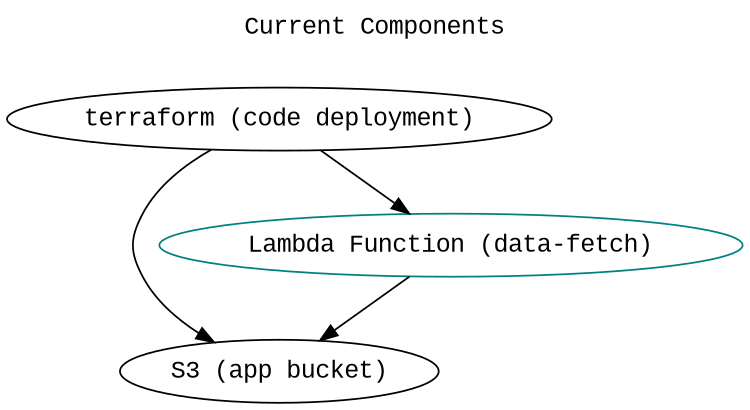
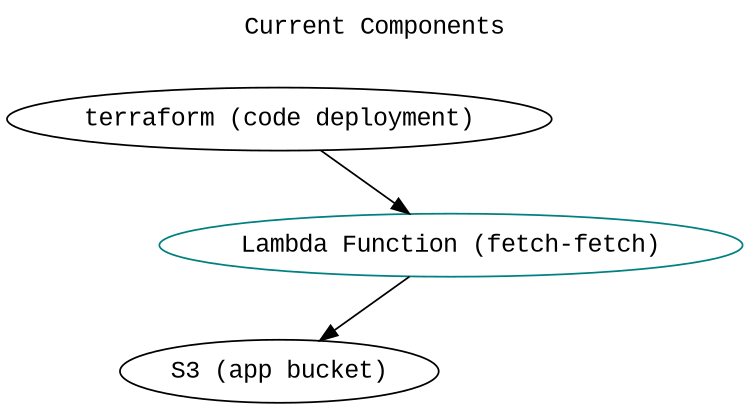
(134, 238) -> none
(451, 245) -> (451, 245)
